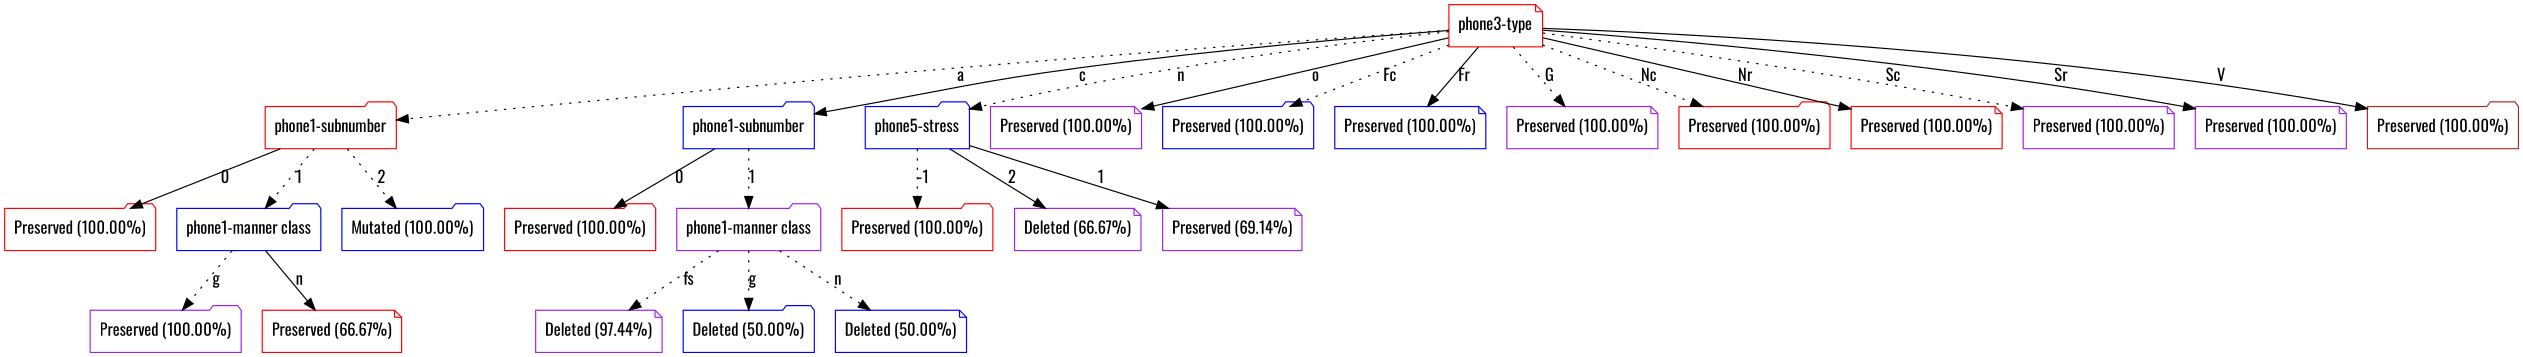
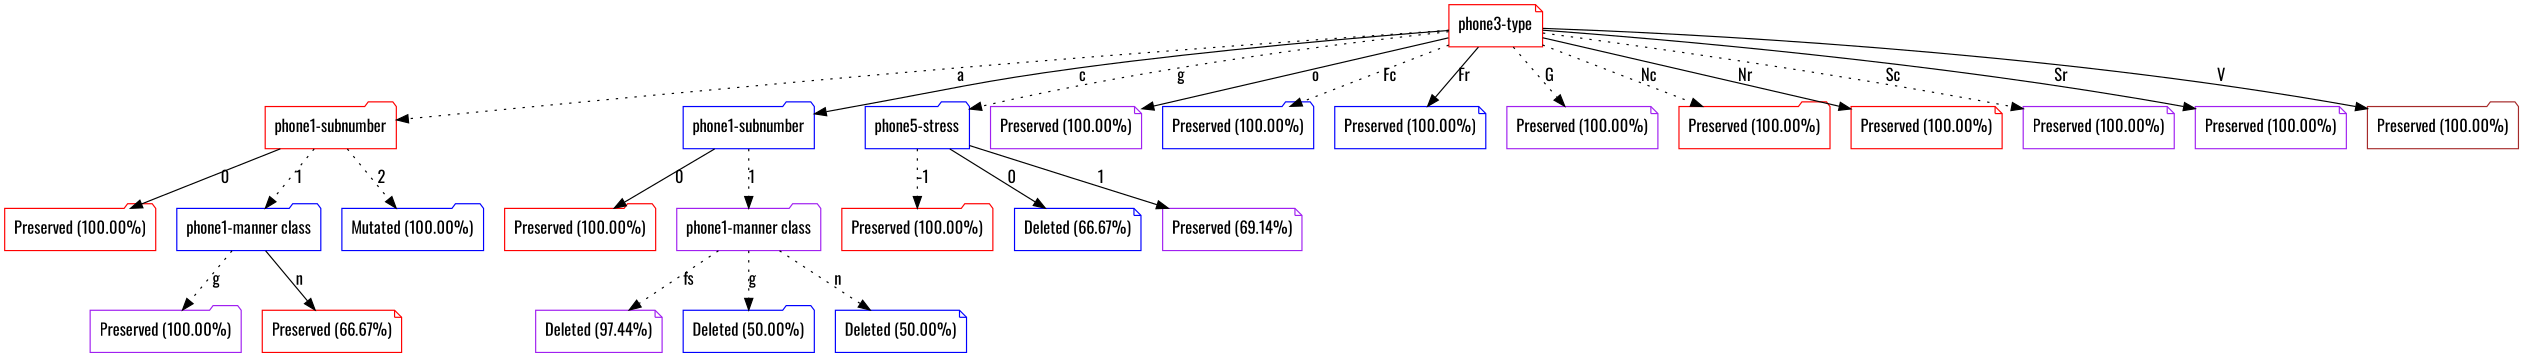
(1181, 77) -> (1181, 77)
(1012, 179) -> (1012, 179)
(1078, 229) -> (1078, 229)
